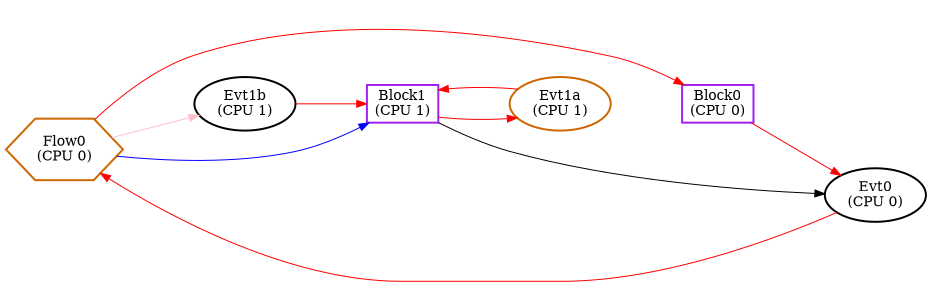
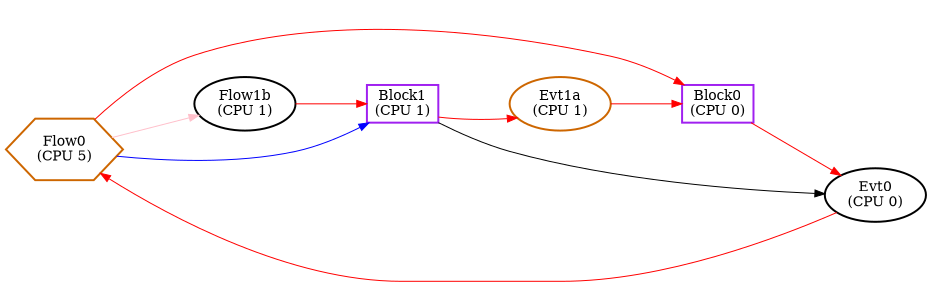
(483, 87) -> (641, 104)
(245, 104) -> (245, 104)
(64, 149) -> (64, 149)
